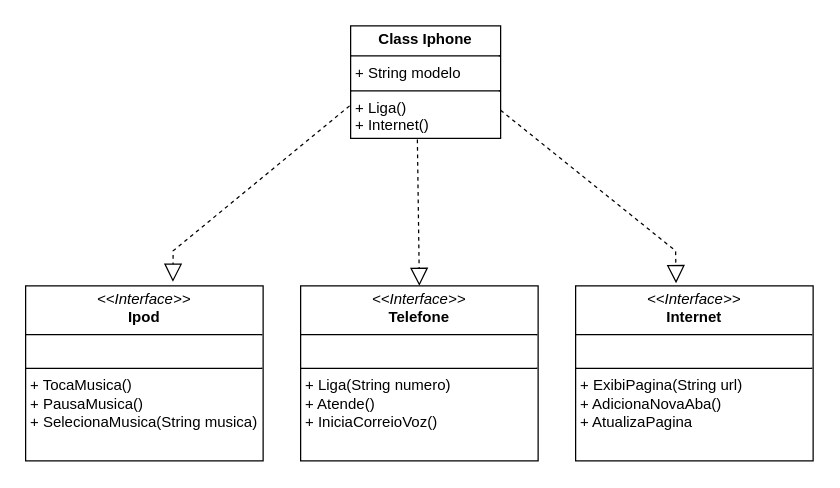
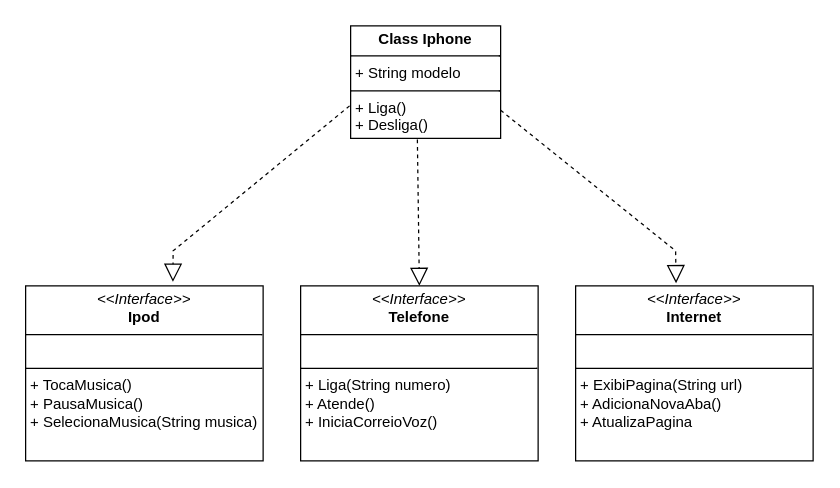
(406, 62) -> (406, 62)
